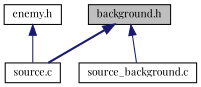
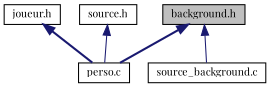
none -> (32, 15)
(33, 15) -> (108, 15)
(33, 73) -> (104, 73)
